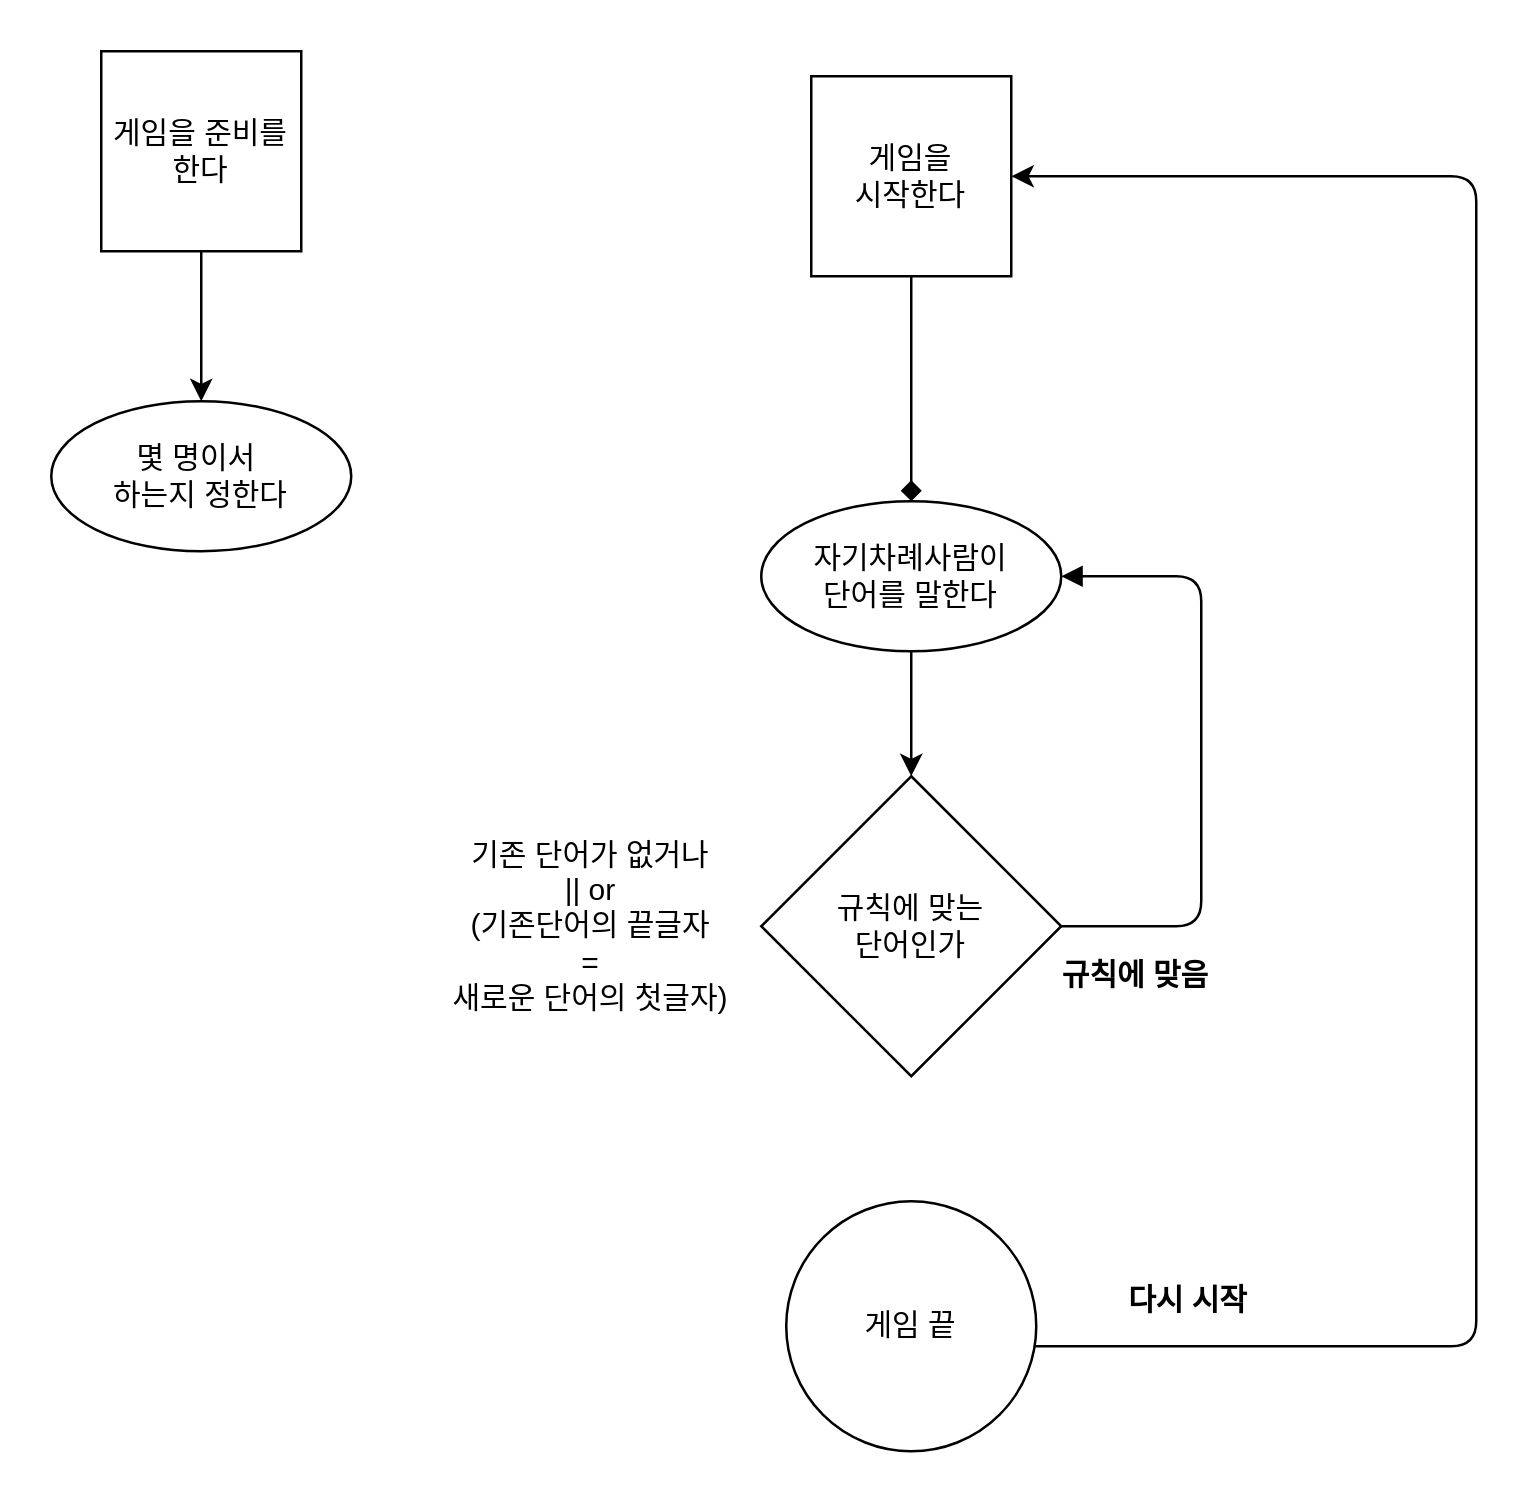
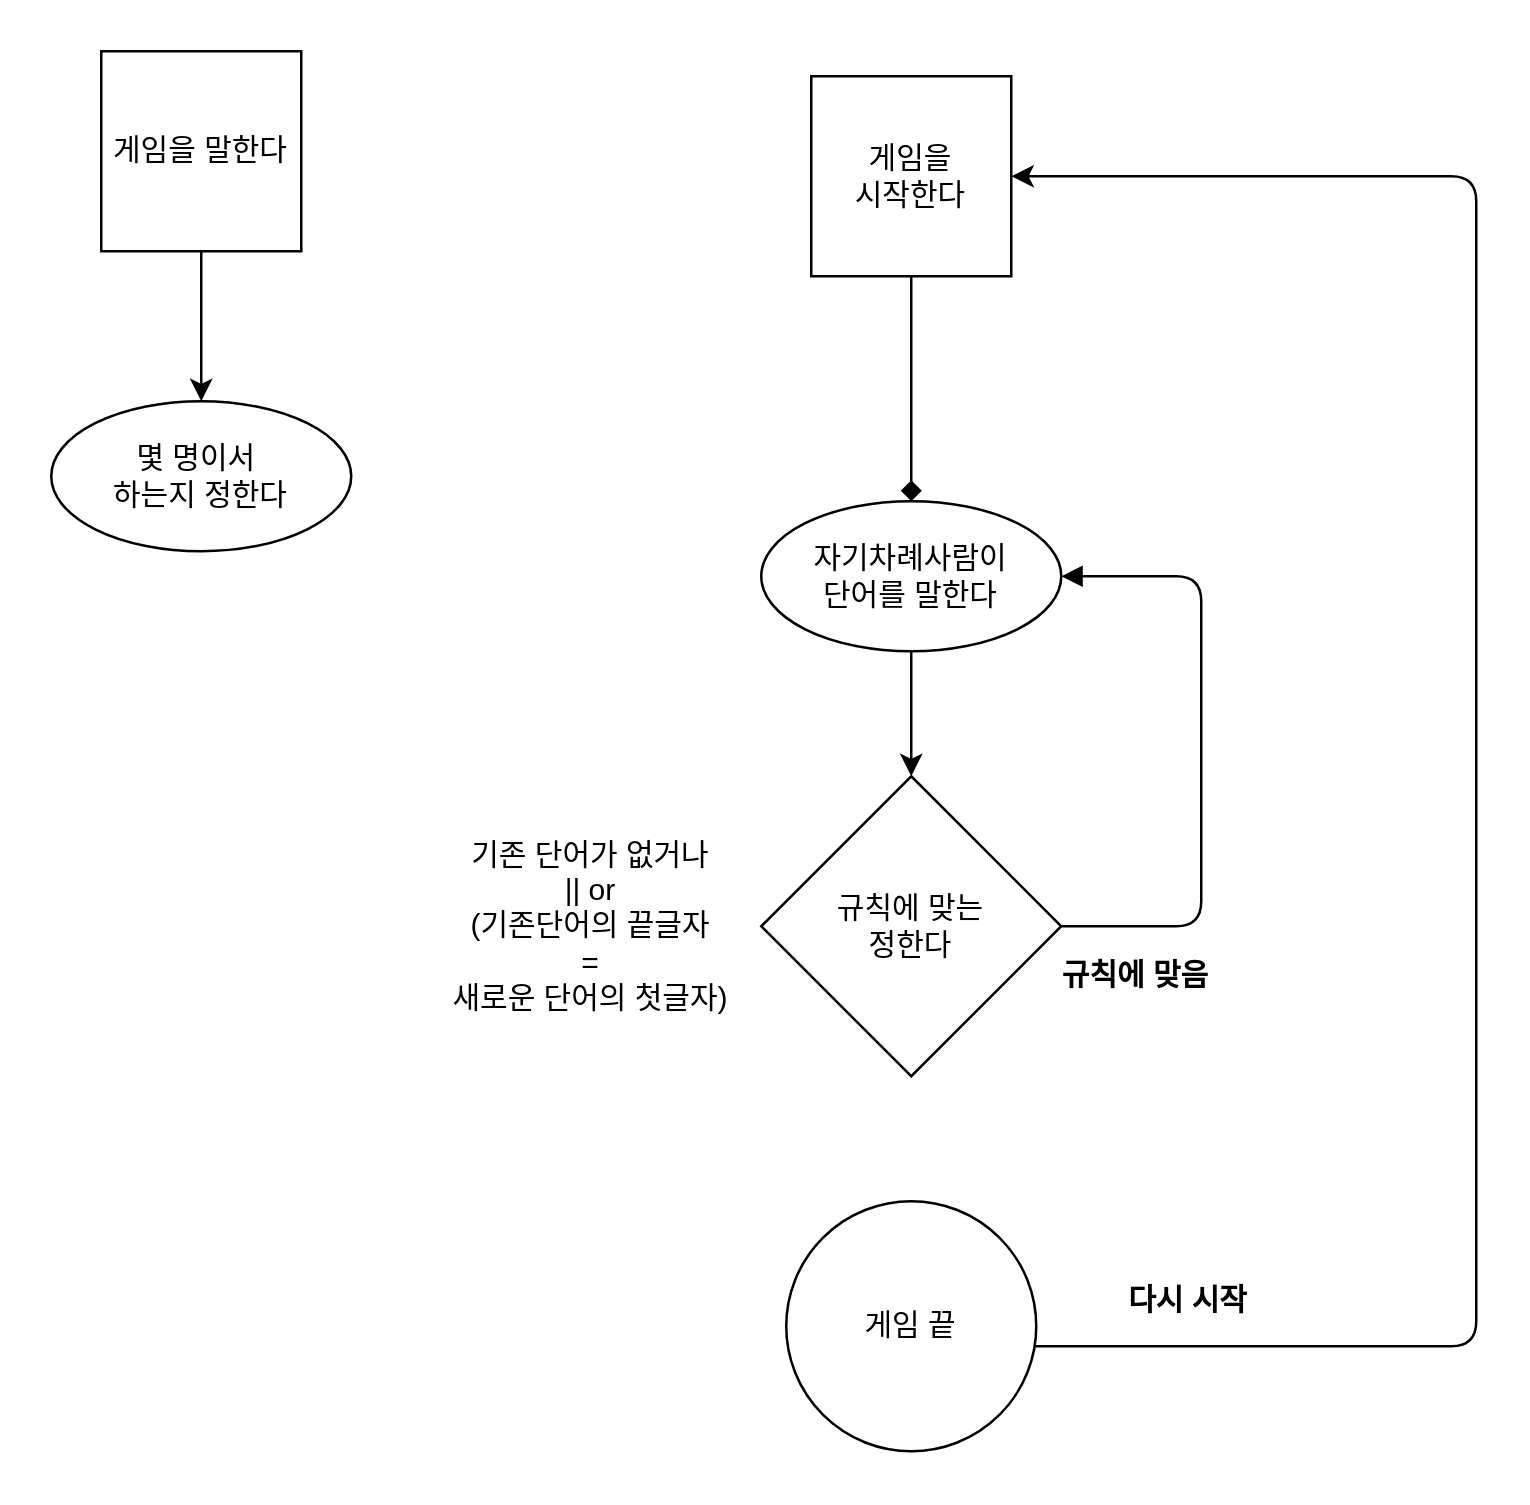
(201, 151) -> (201, 151)
(911, 926) -> (911, 926)
